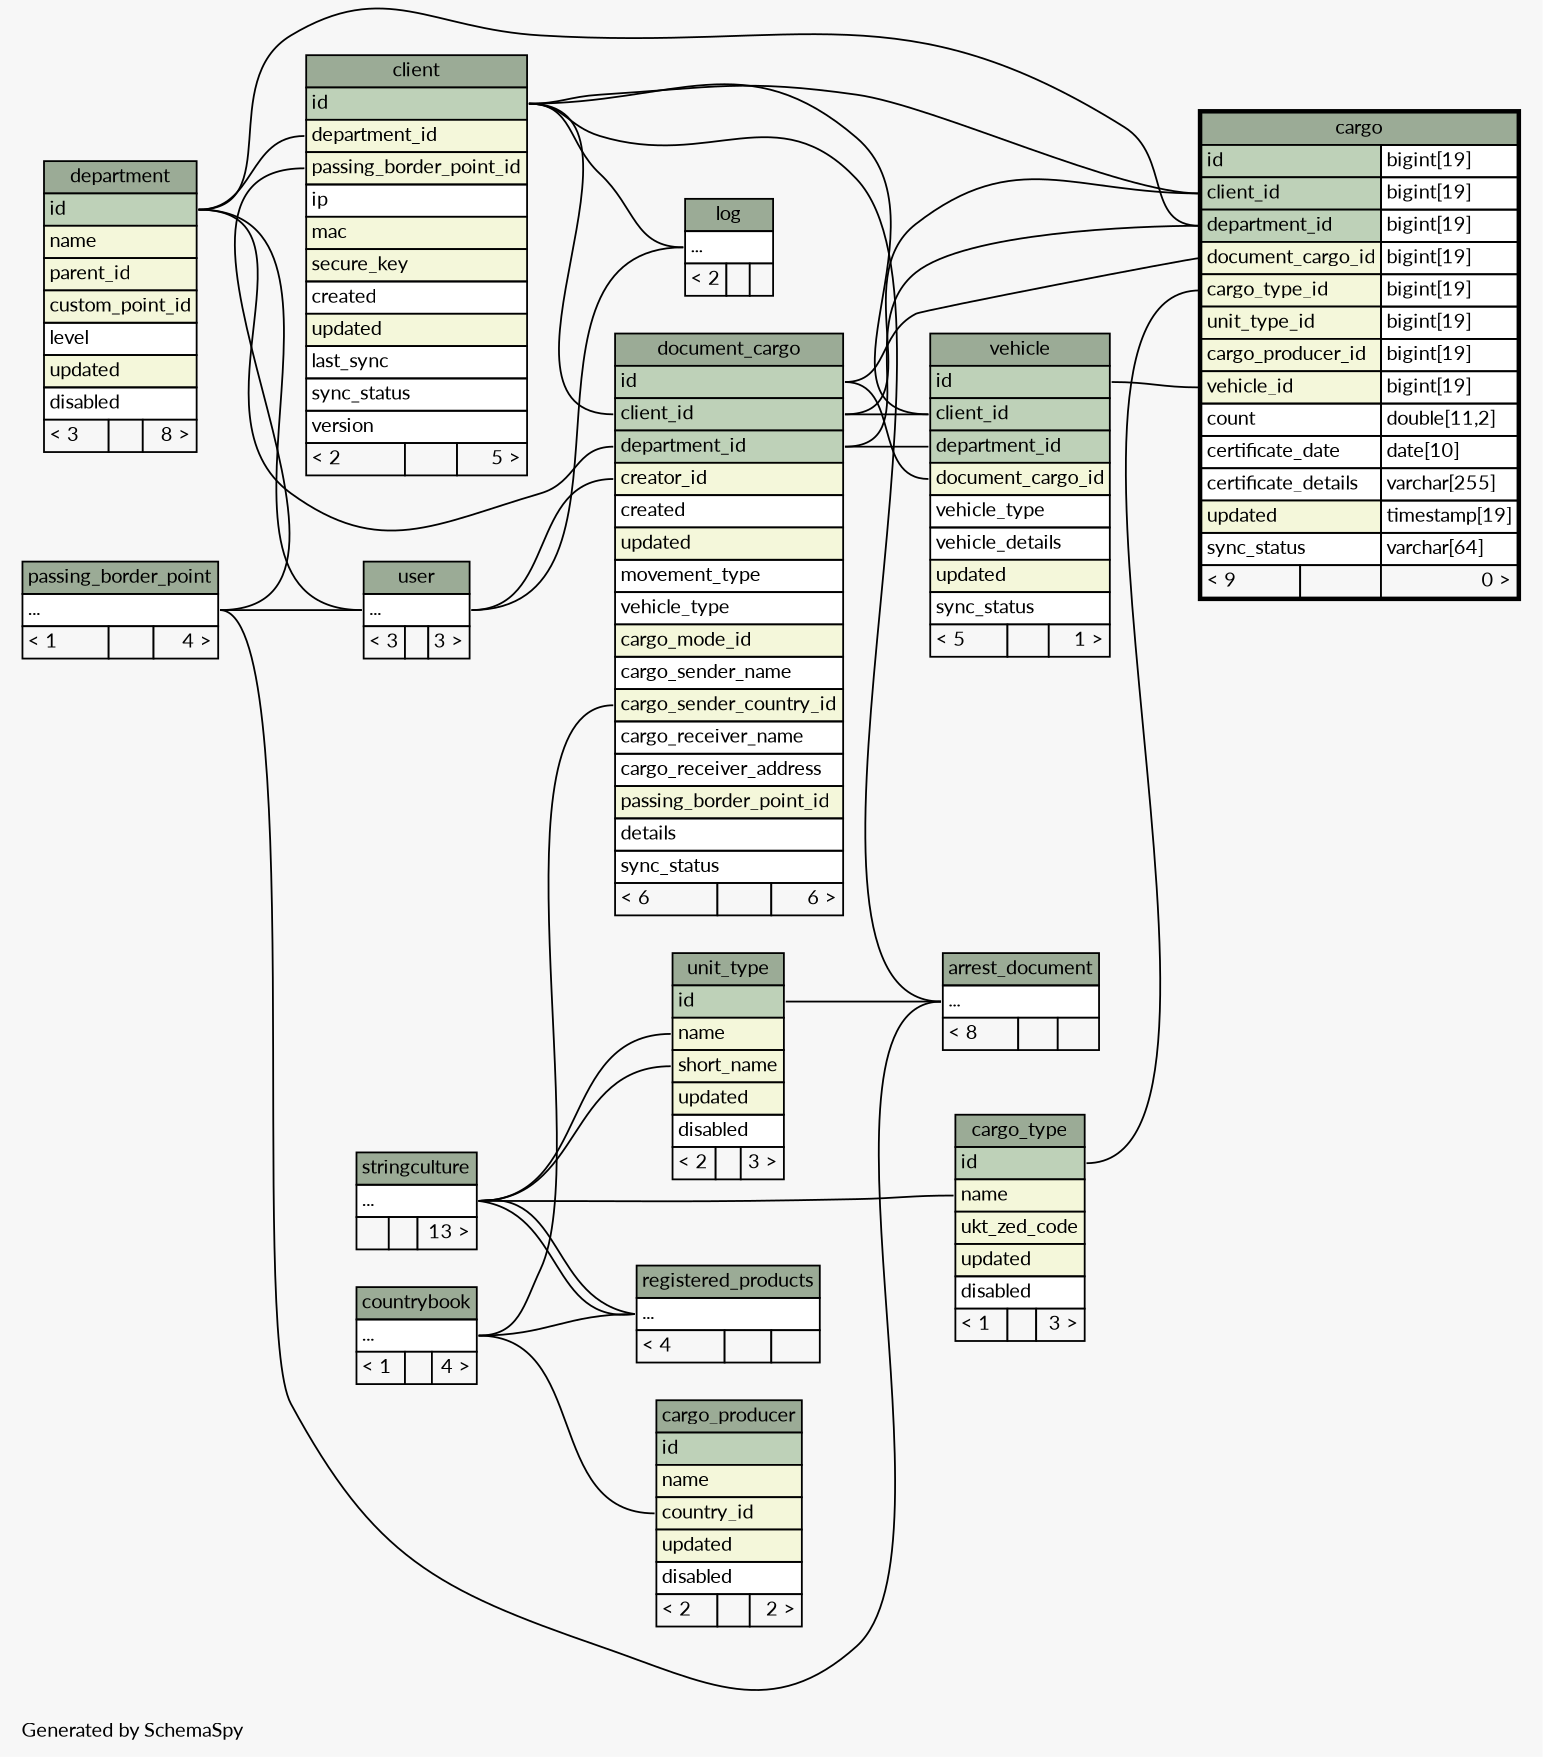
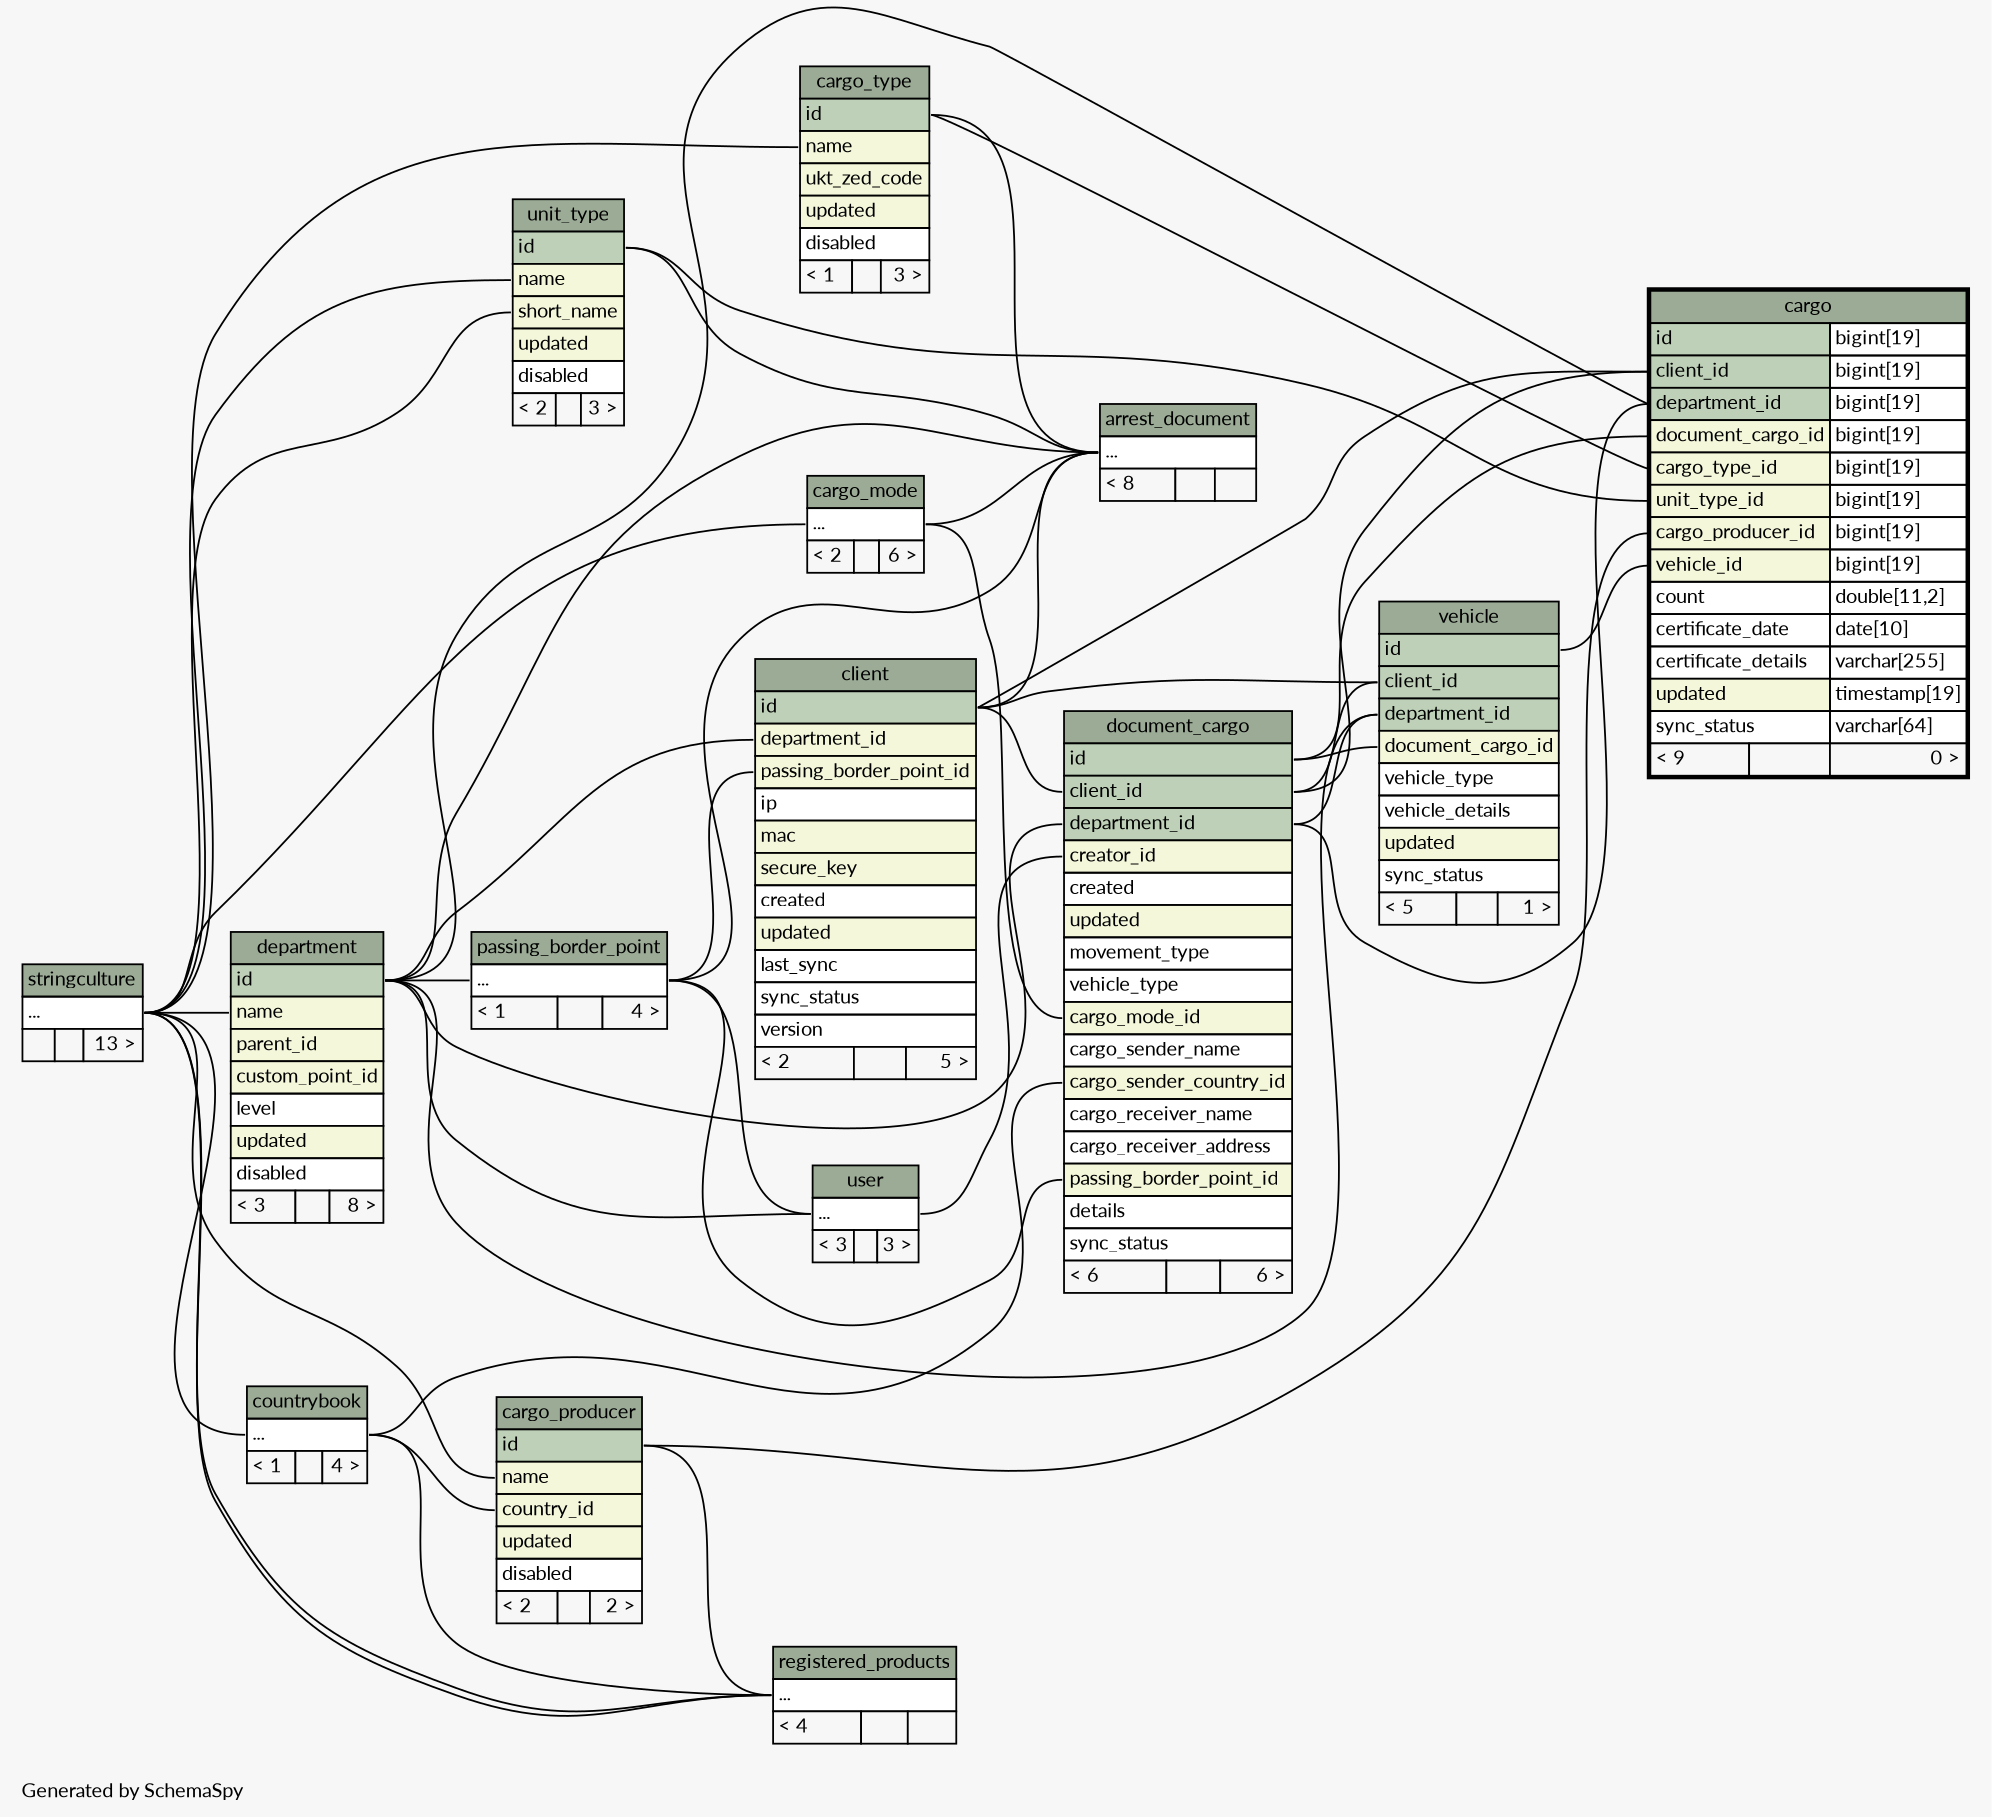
(728, 247) -> none
none -> (1015, 284)
none -> (1138, 359)
none -> (865, 524)
none -> (617, 542)
none -> (436, 981)
none -> (187, 1013)
none -> (187, 1261)
none -> (255, 1282)
none -> (1421, 1295)
none -> (763, 1296)
none -> (1045, 1376)
none -> (708, 1570)
